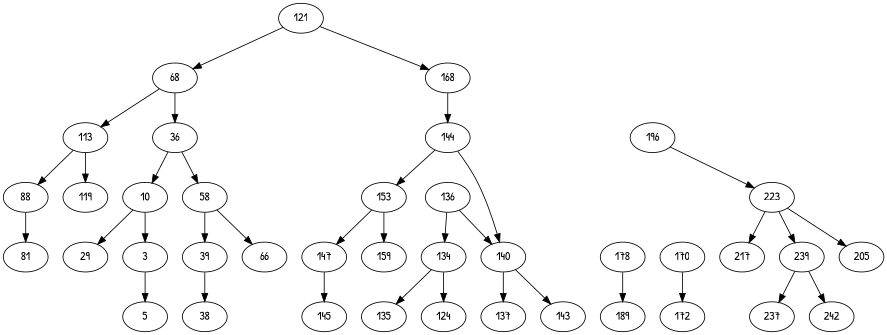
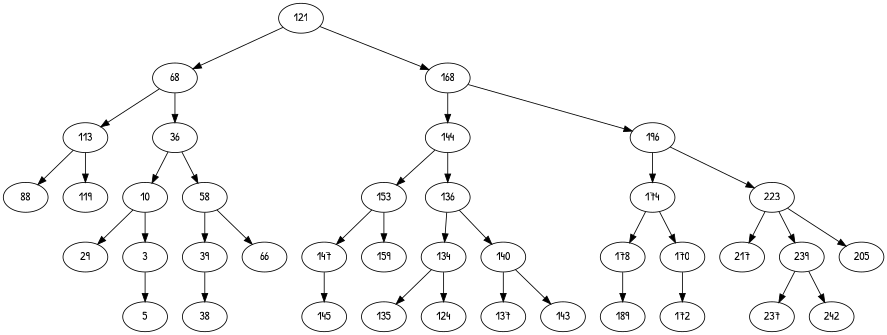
none -> (546, 107)
(482, 191) -> (448, 163)
none -> (653, 197)
(26, 257) -> none
